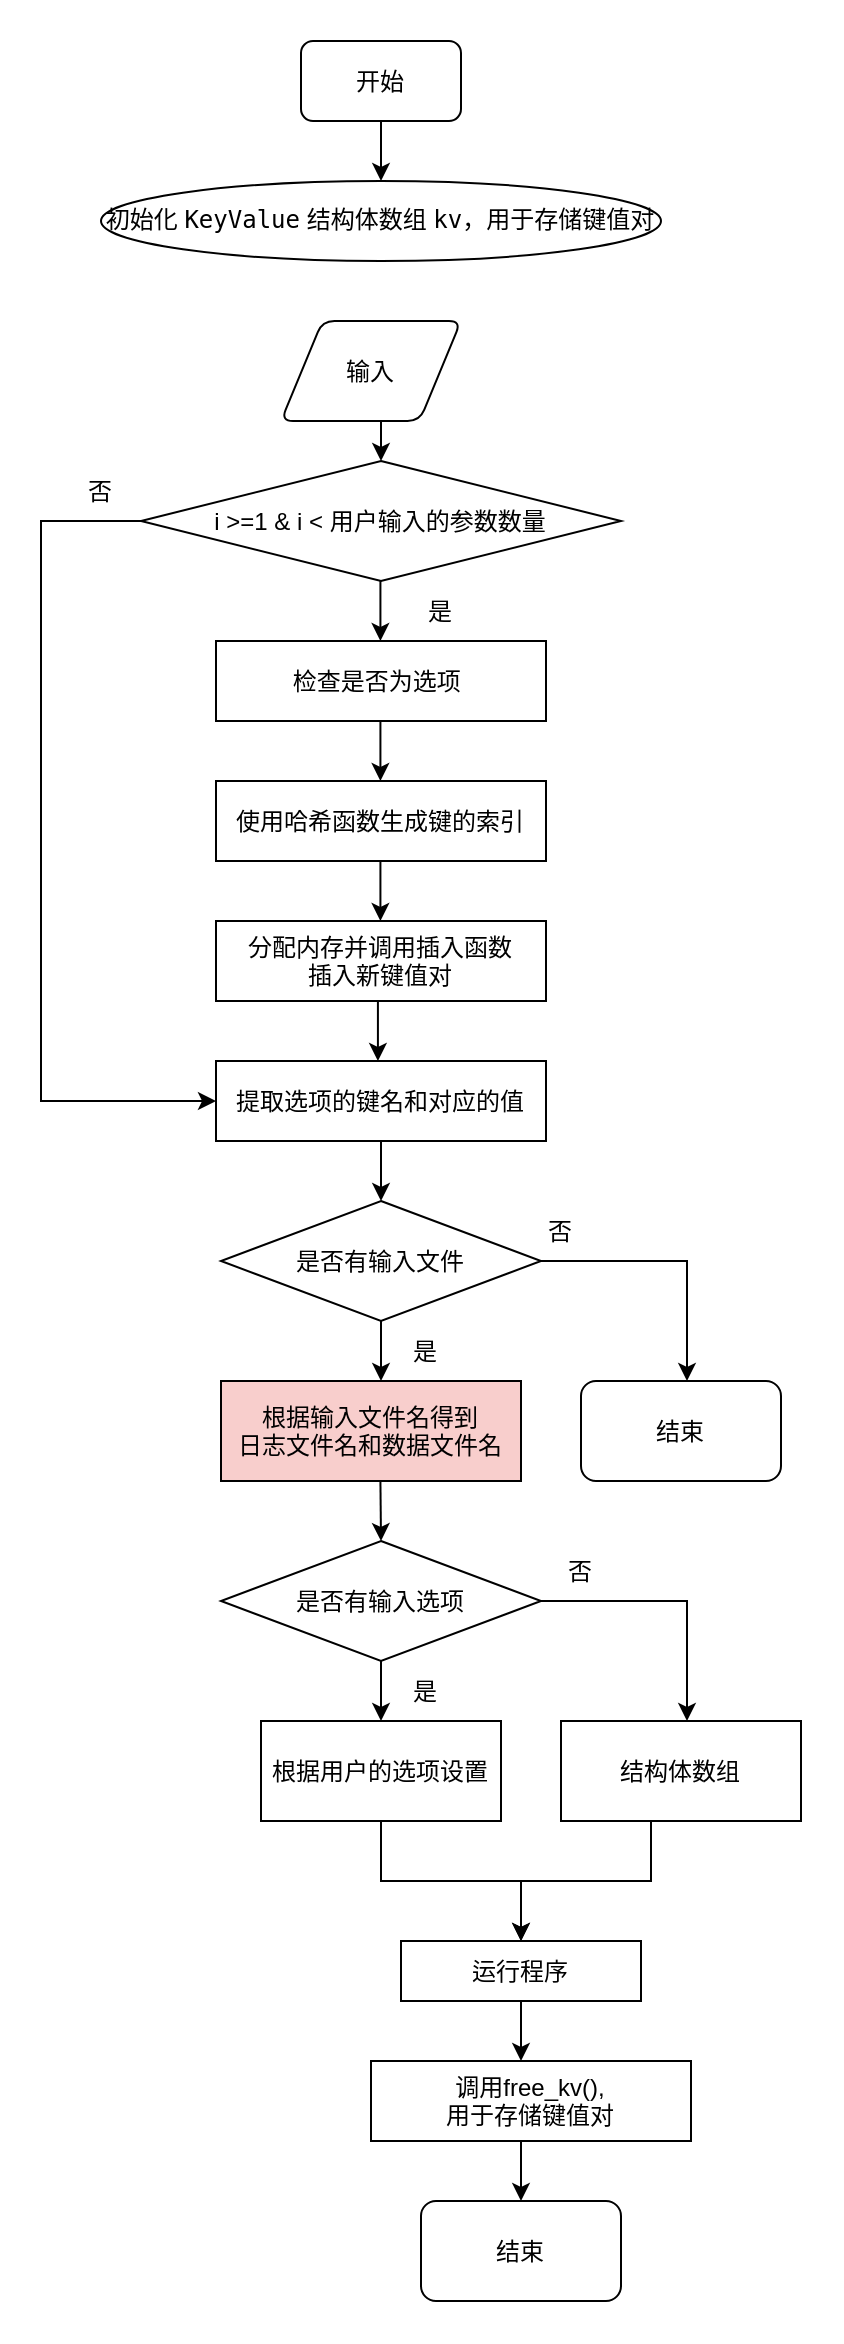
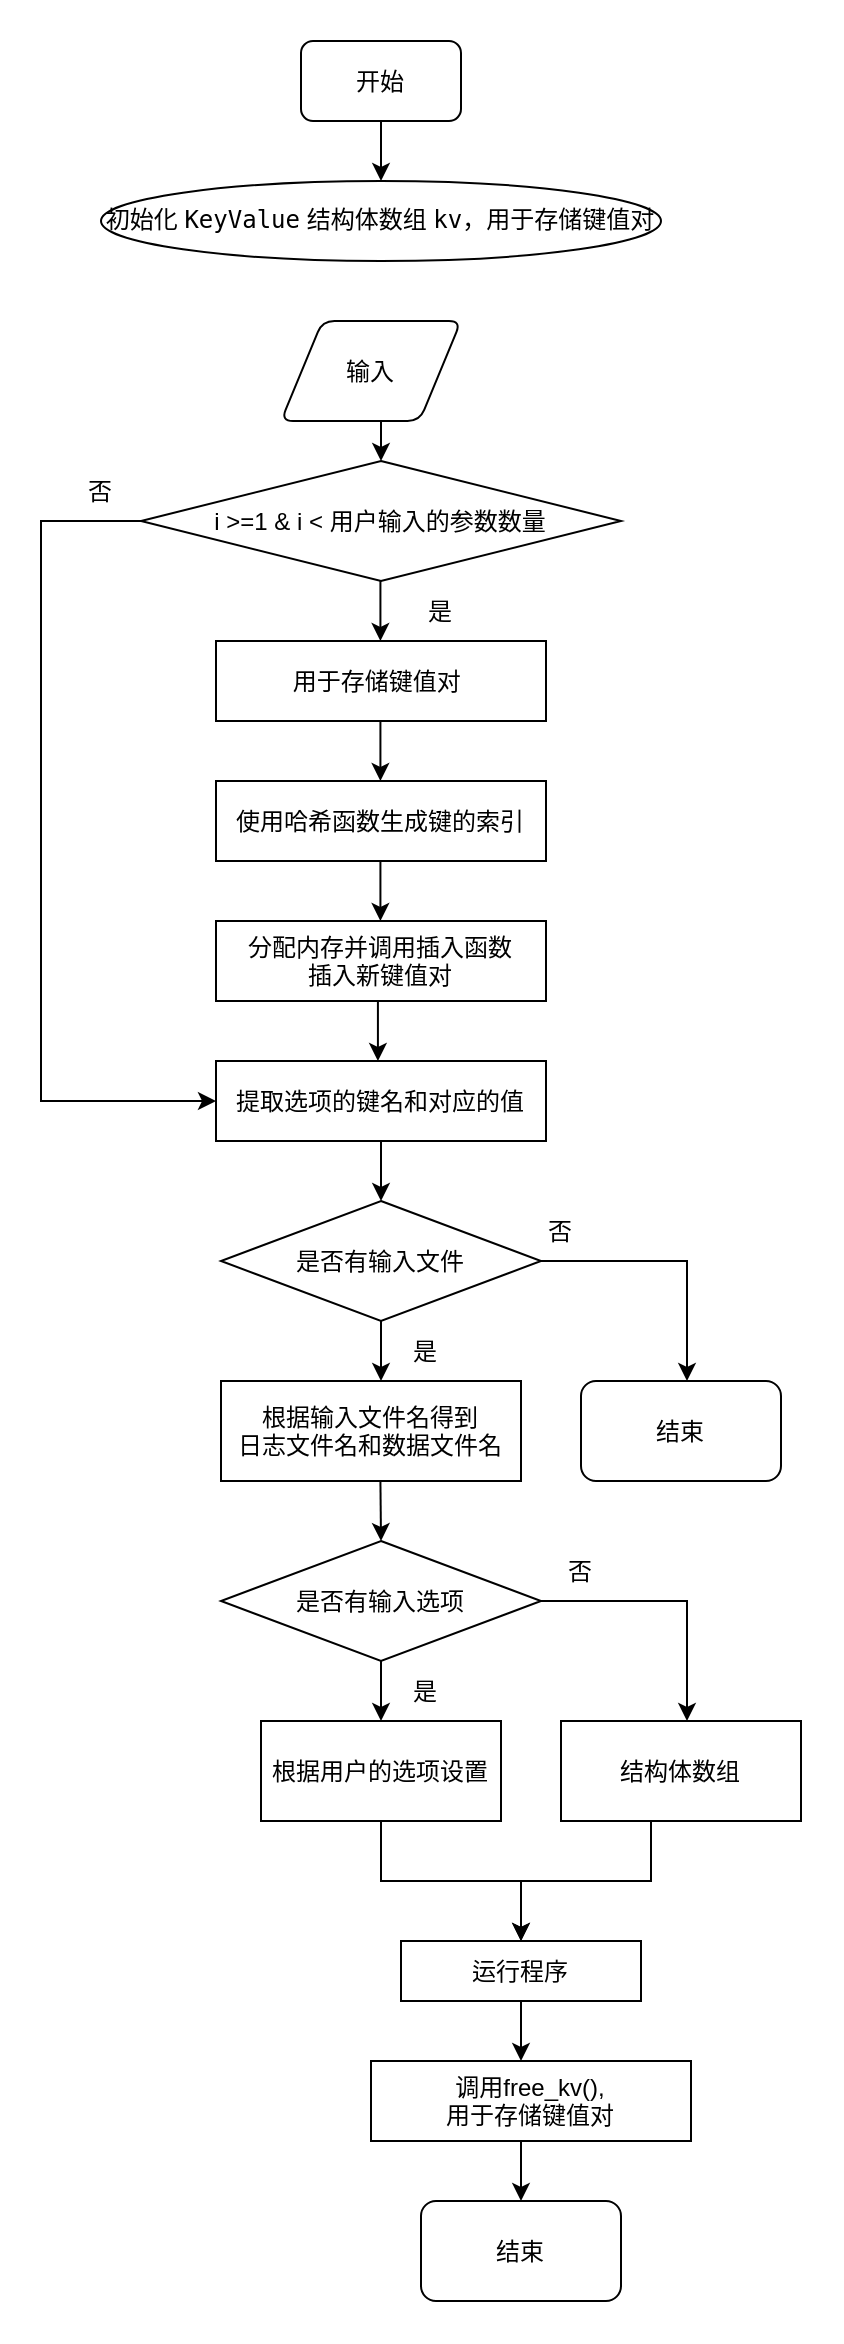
(380, 682) -> (380, 682)
(371, 1431) -> (371, 1431)
